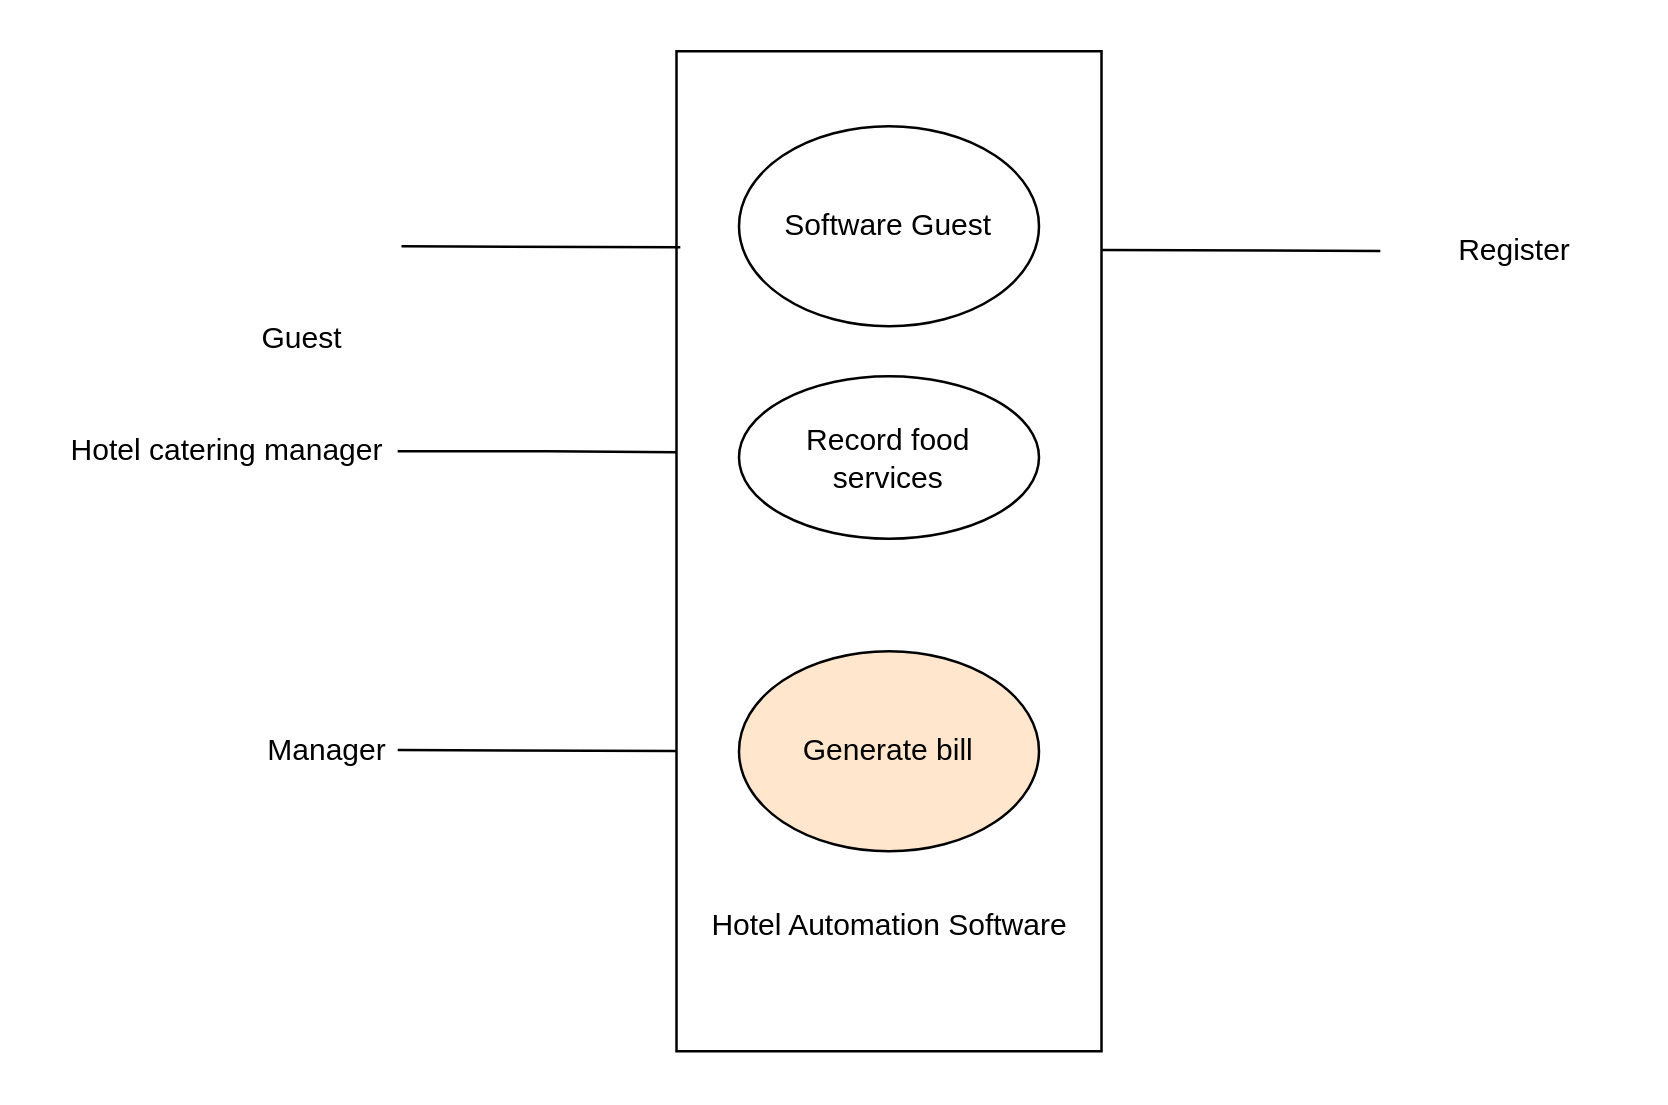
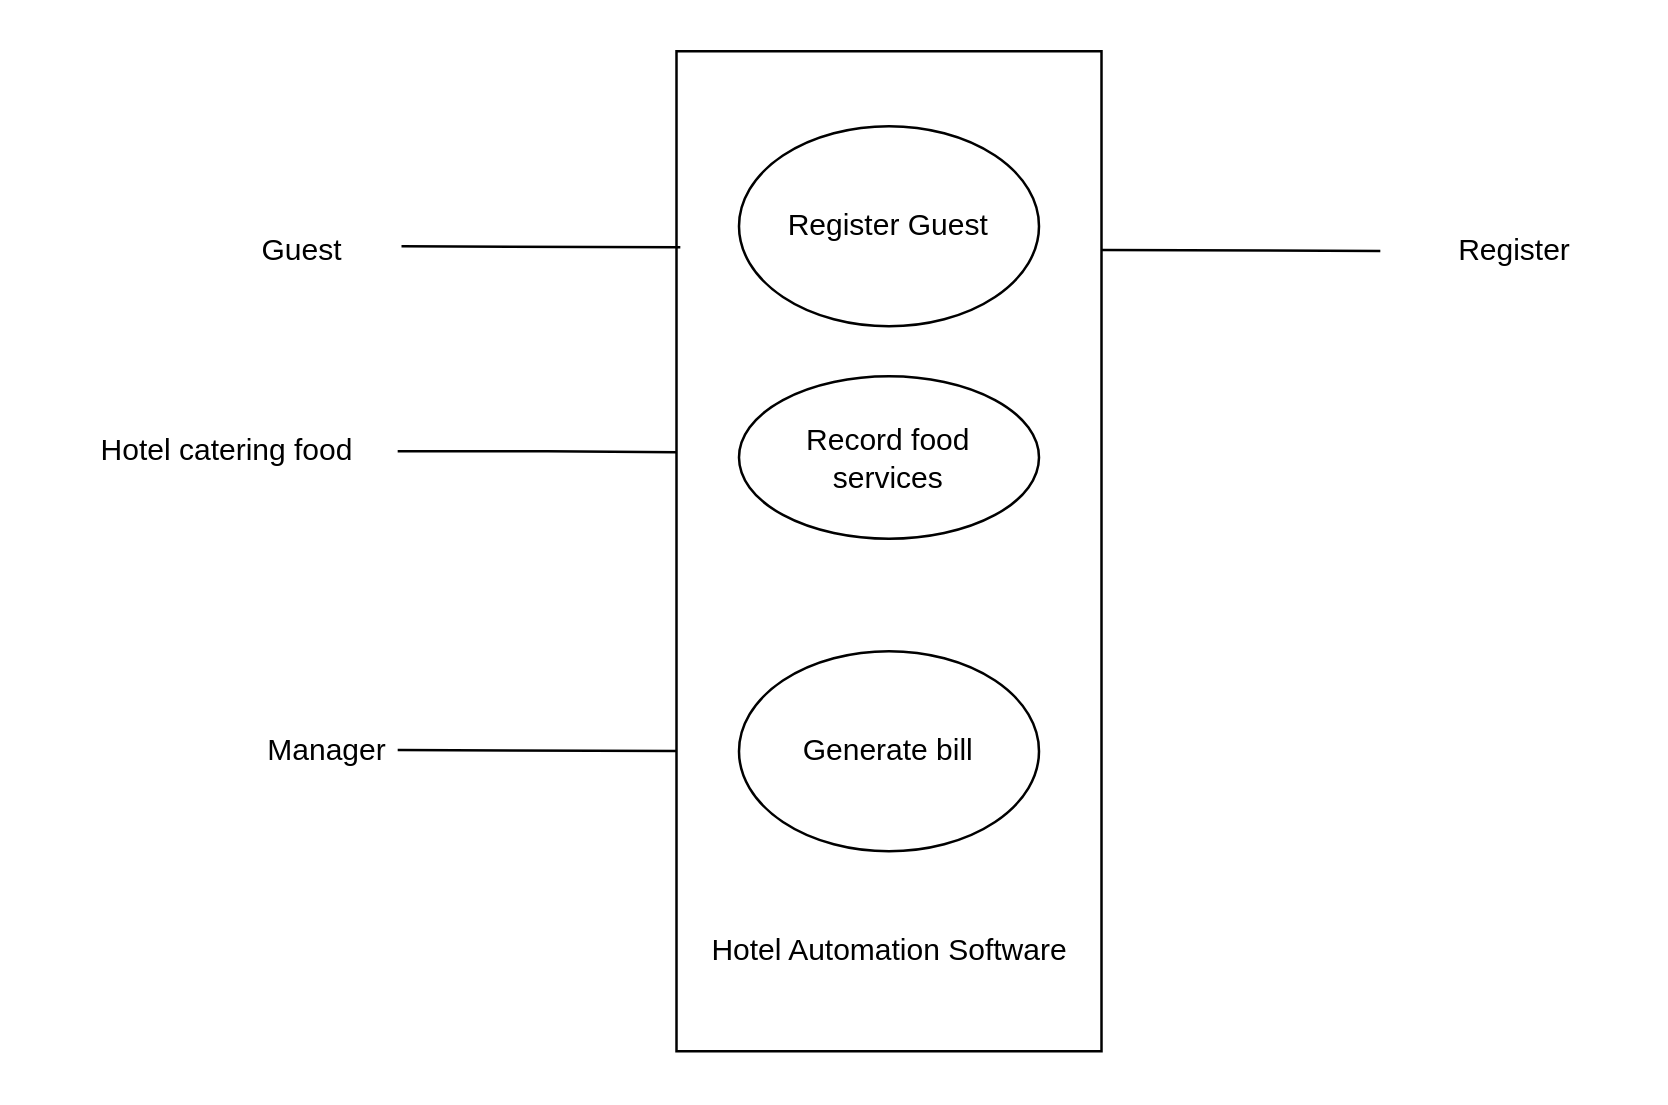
(889, 226) -> (889, 226)
(301, 339) -> (301, 251)
(228, 451) -> (228, 451)
(889, 751) -> (889, 751)
(889, 926) -> (889, 951)
